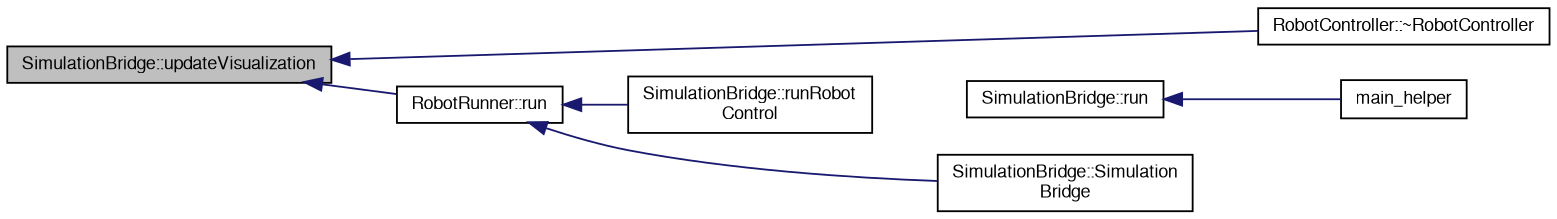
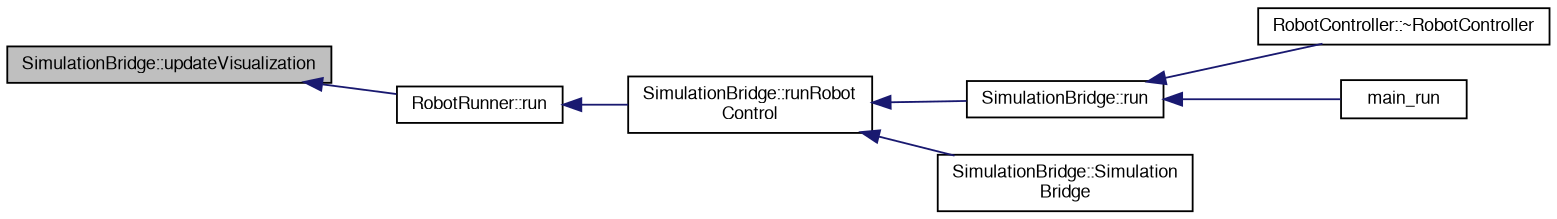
(804, 45) -> (1244, 61)
(1404, 99) -> (1404, 99)
none -> (929, 102)
(740, 167) -> (917, 146)
